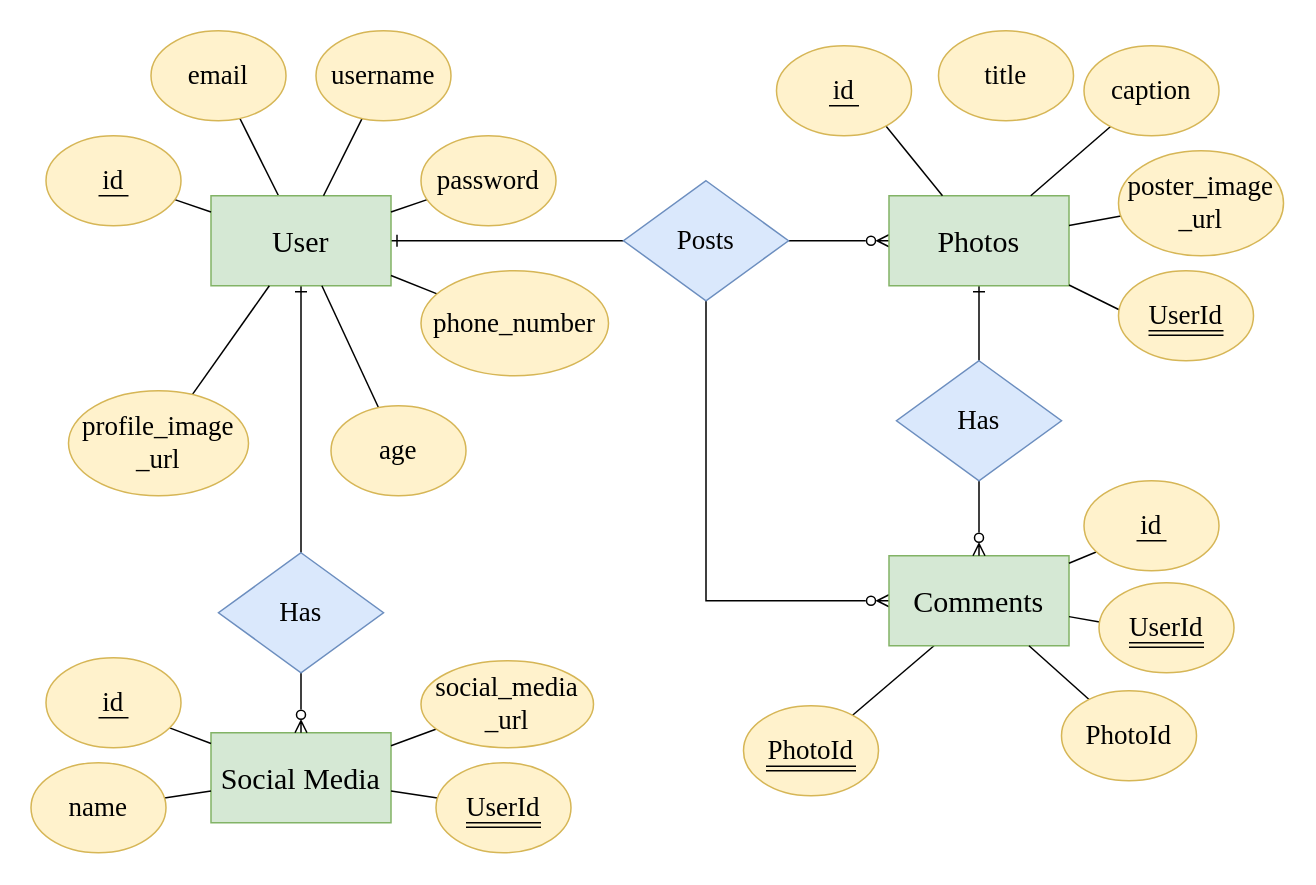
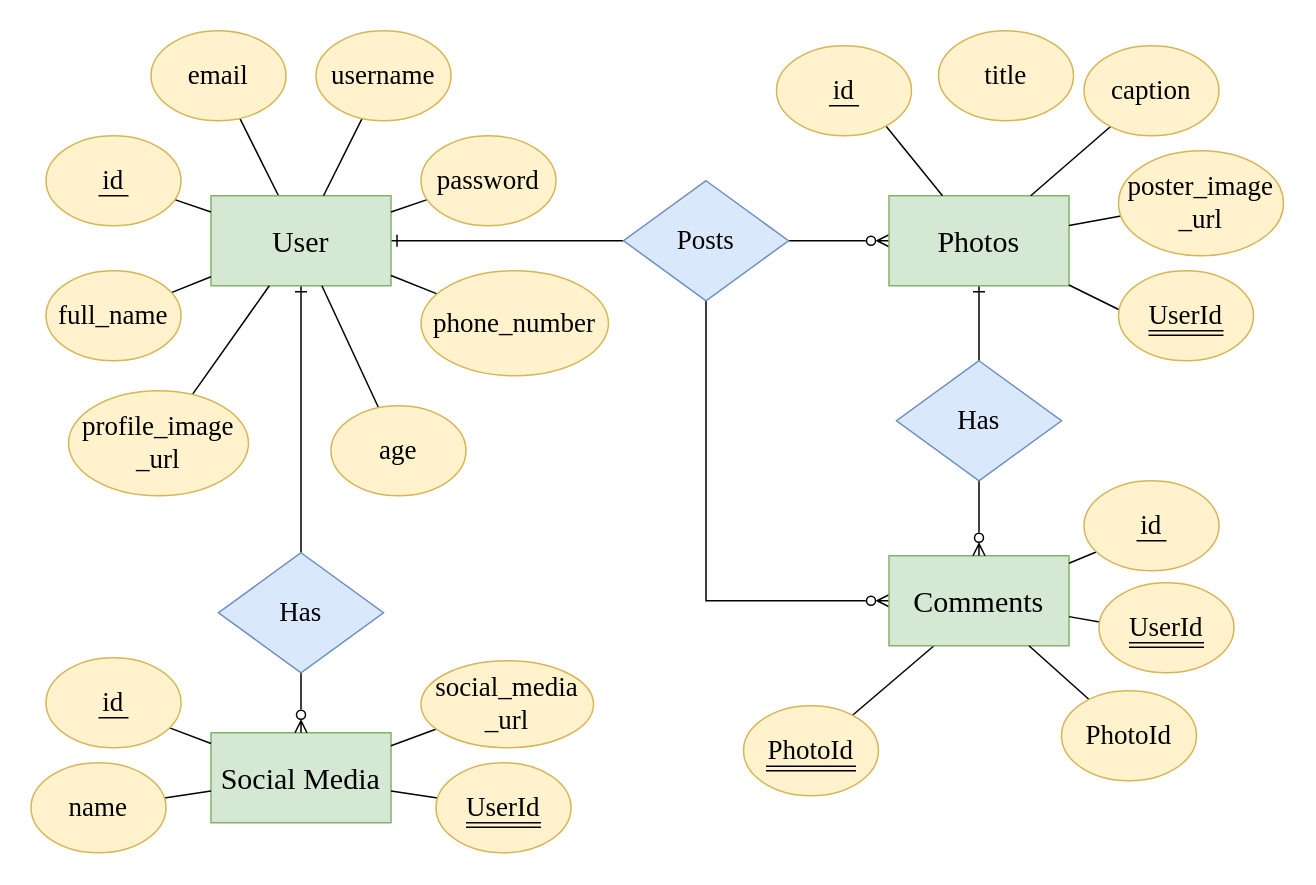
none -> (191, 285)
none -> (113, 316)
